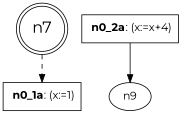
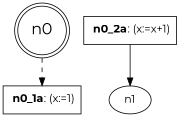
(149, 28) -> (149, 29)
(42, 29) -> (42, 30)
(130, 97) -> (130, 100)
